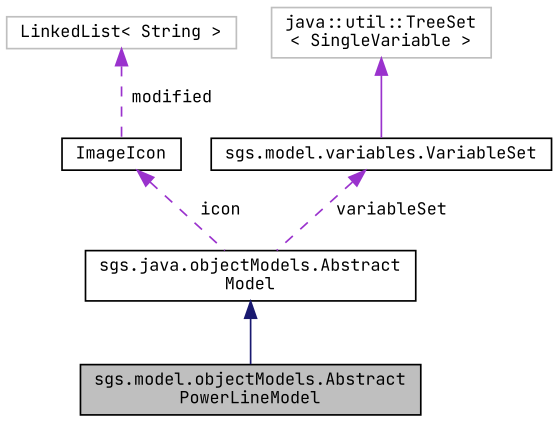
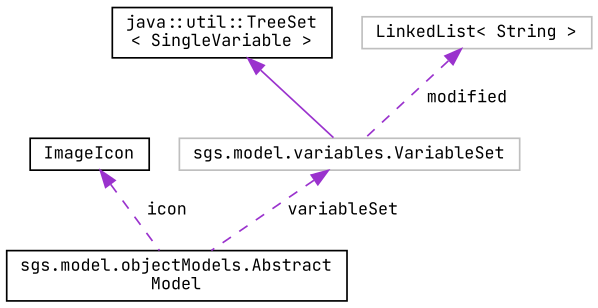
(381, 33) -> (222, 33)
(122, 102) -> (407, 99)
(381, 154) -> (350, 154)
(251, 276) -> (177, 276)
(251, 390) -> none
